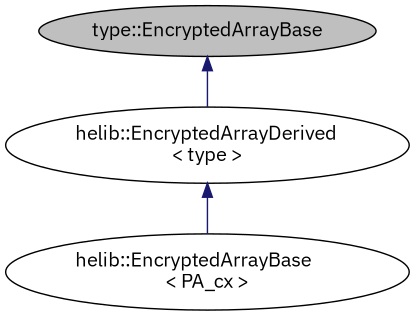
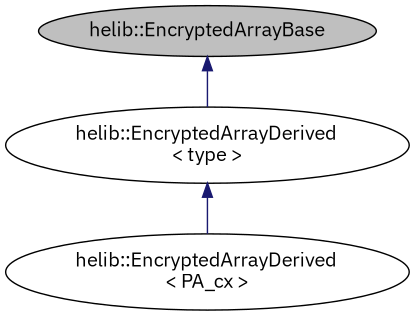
(207, 31) -> (207, 31)
(207, 272) -> (207, 272)
